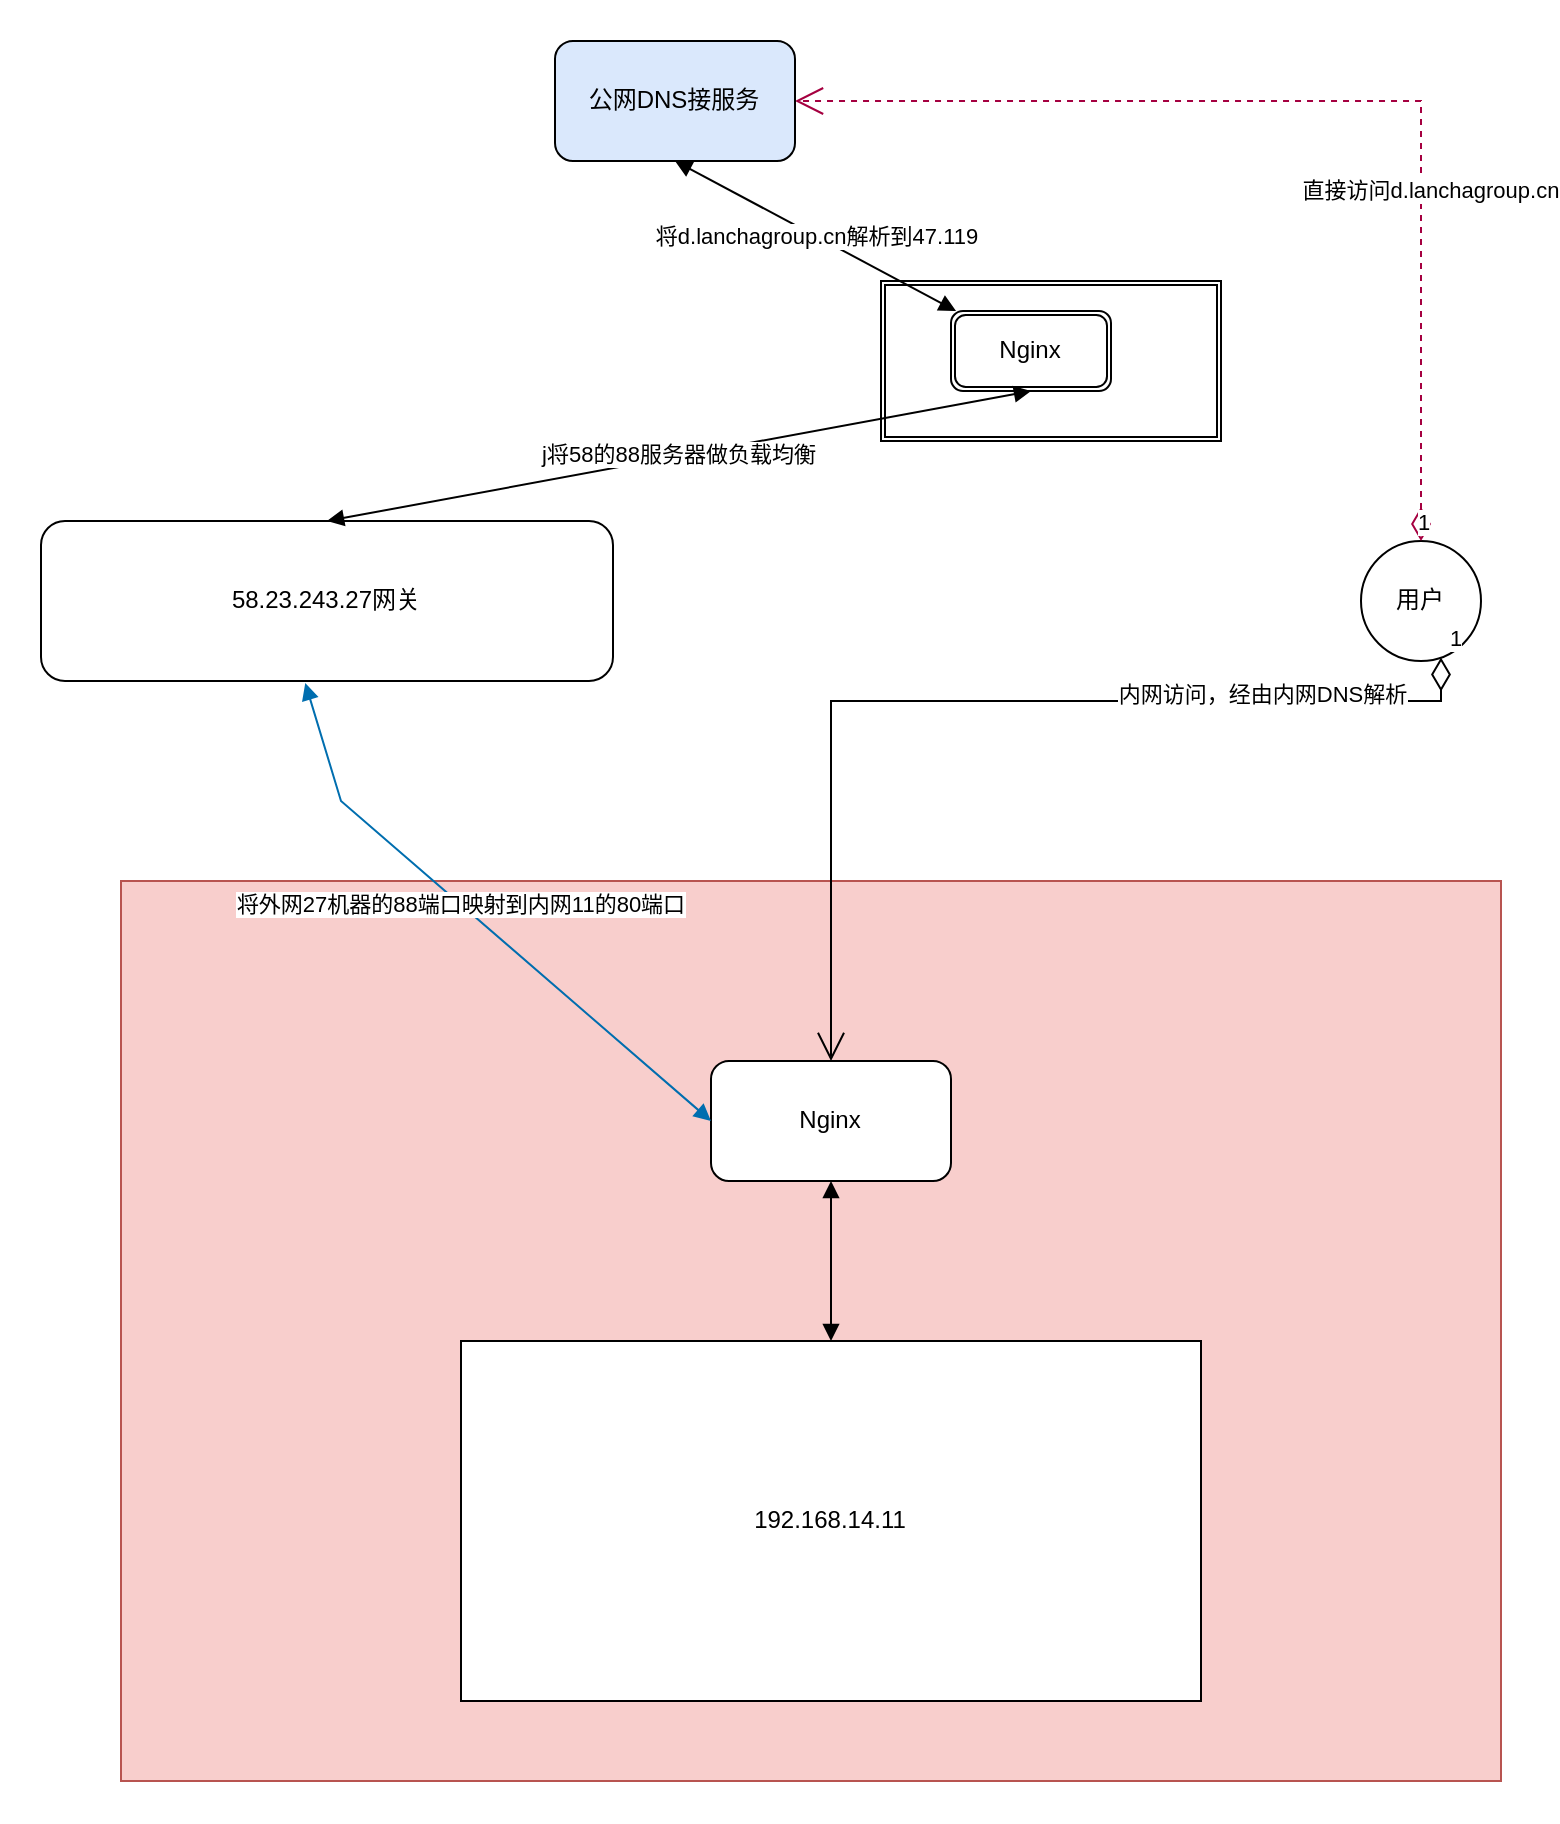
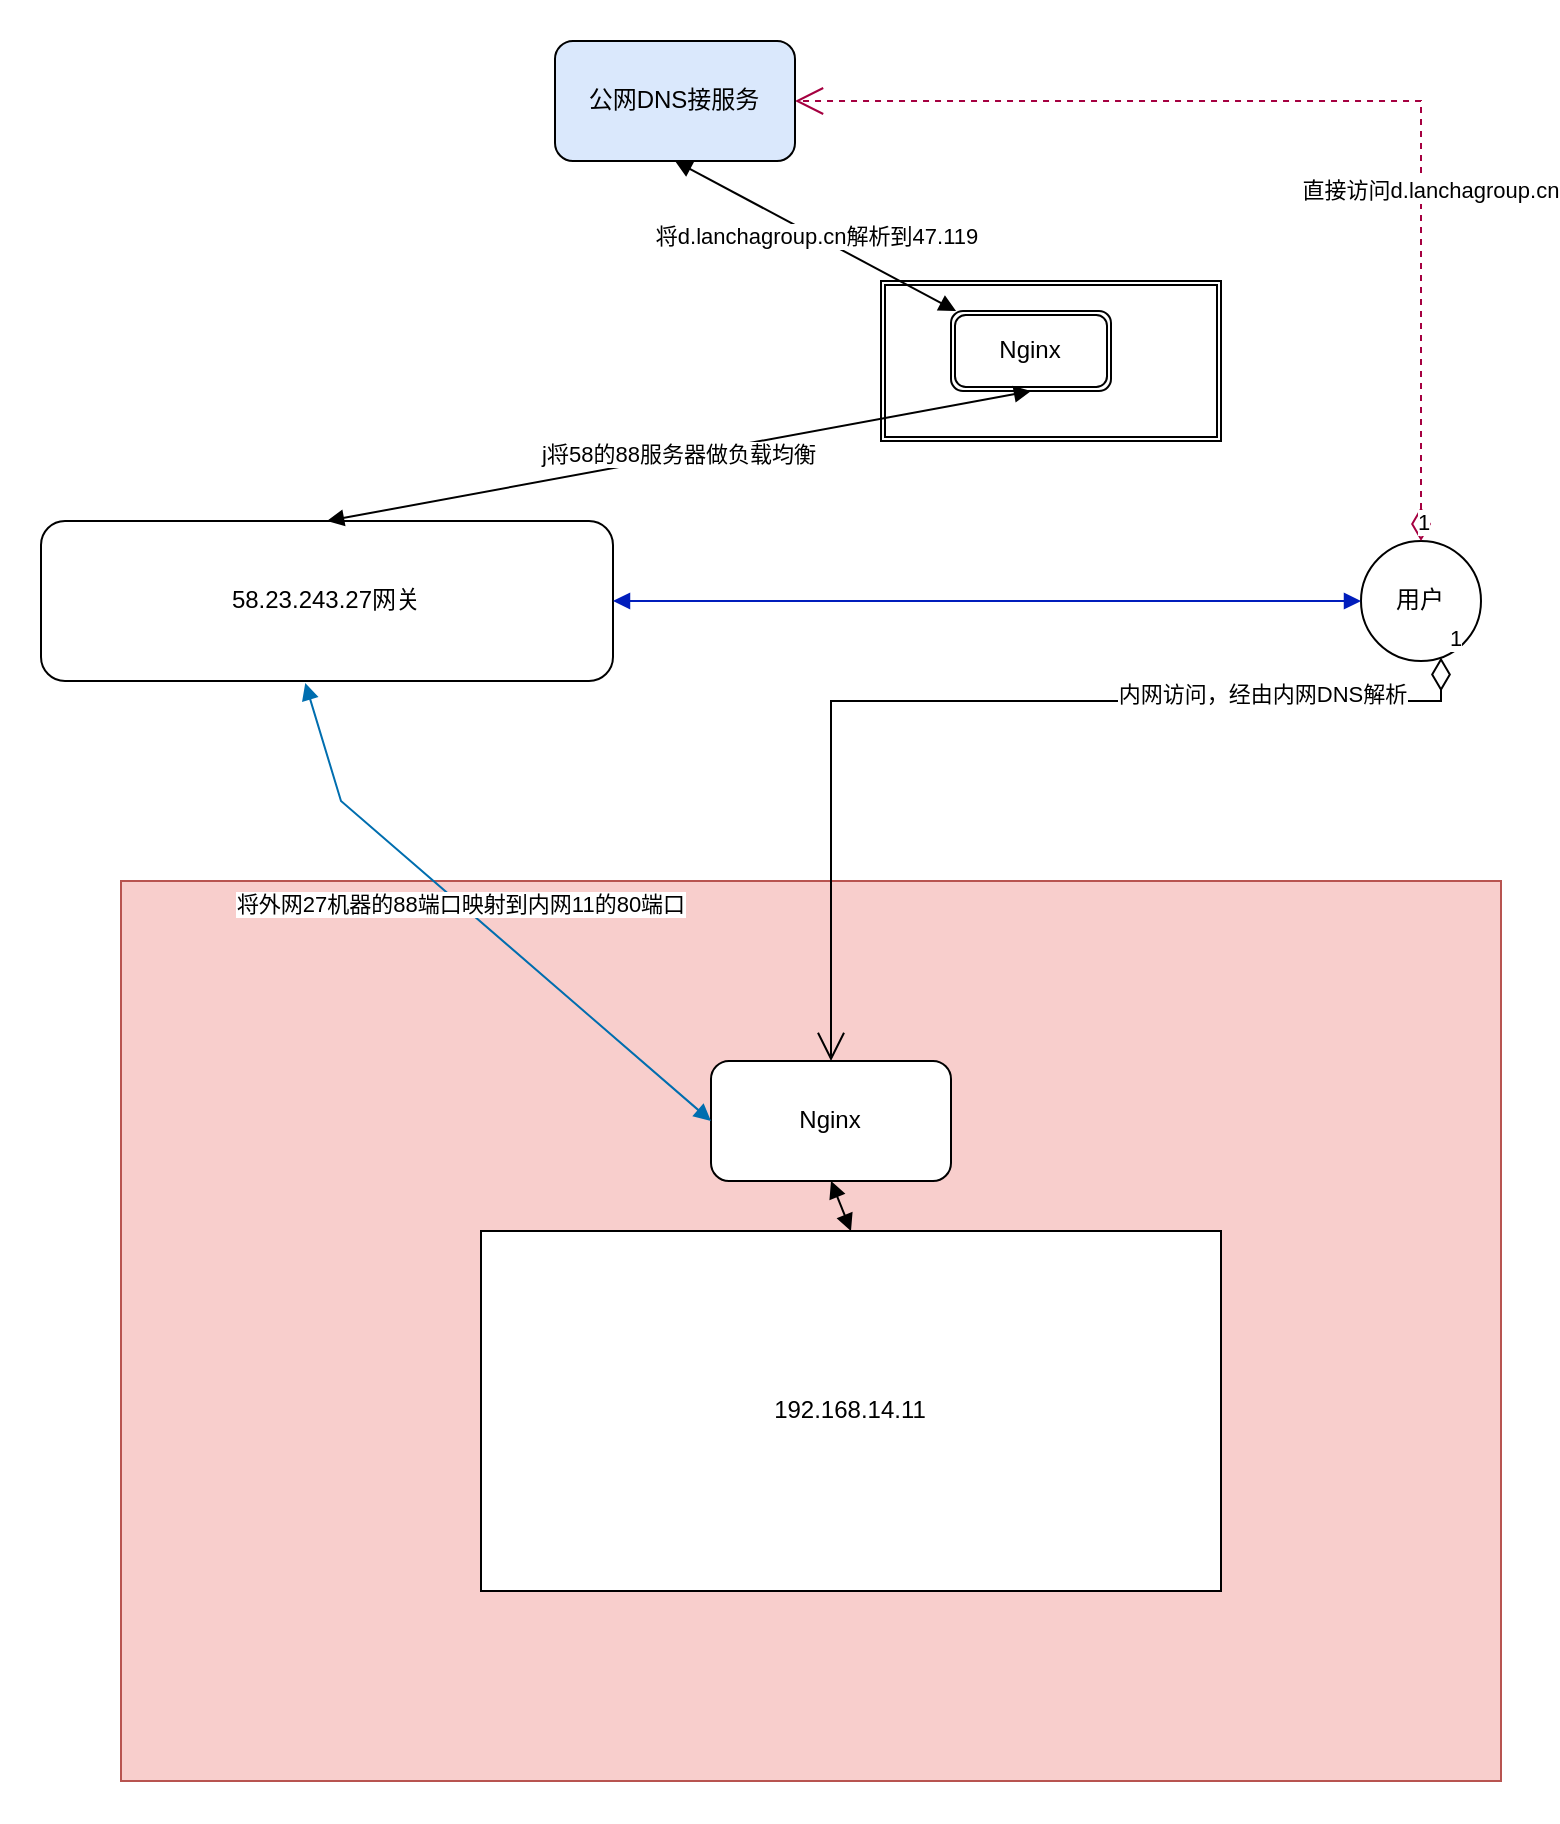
none -> (987, 601)
(831, 1521) -> (851, 1411)
